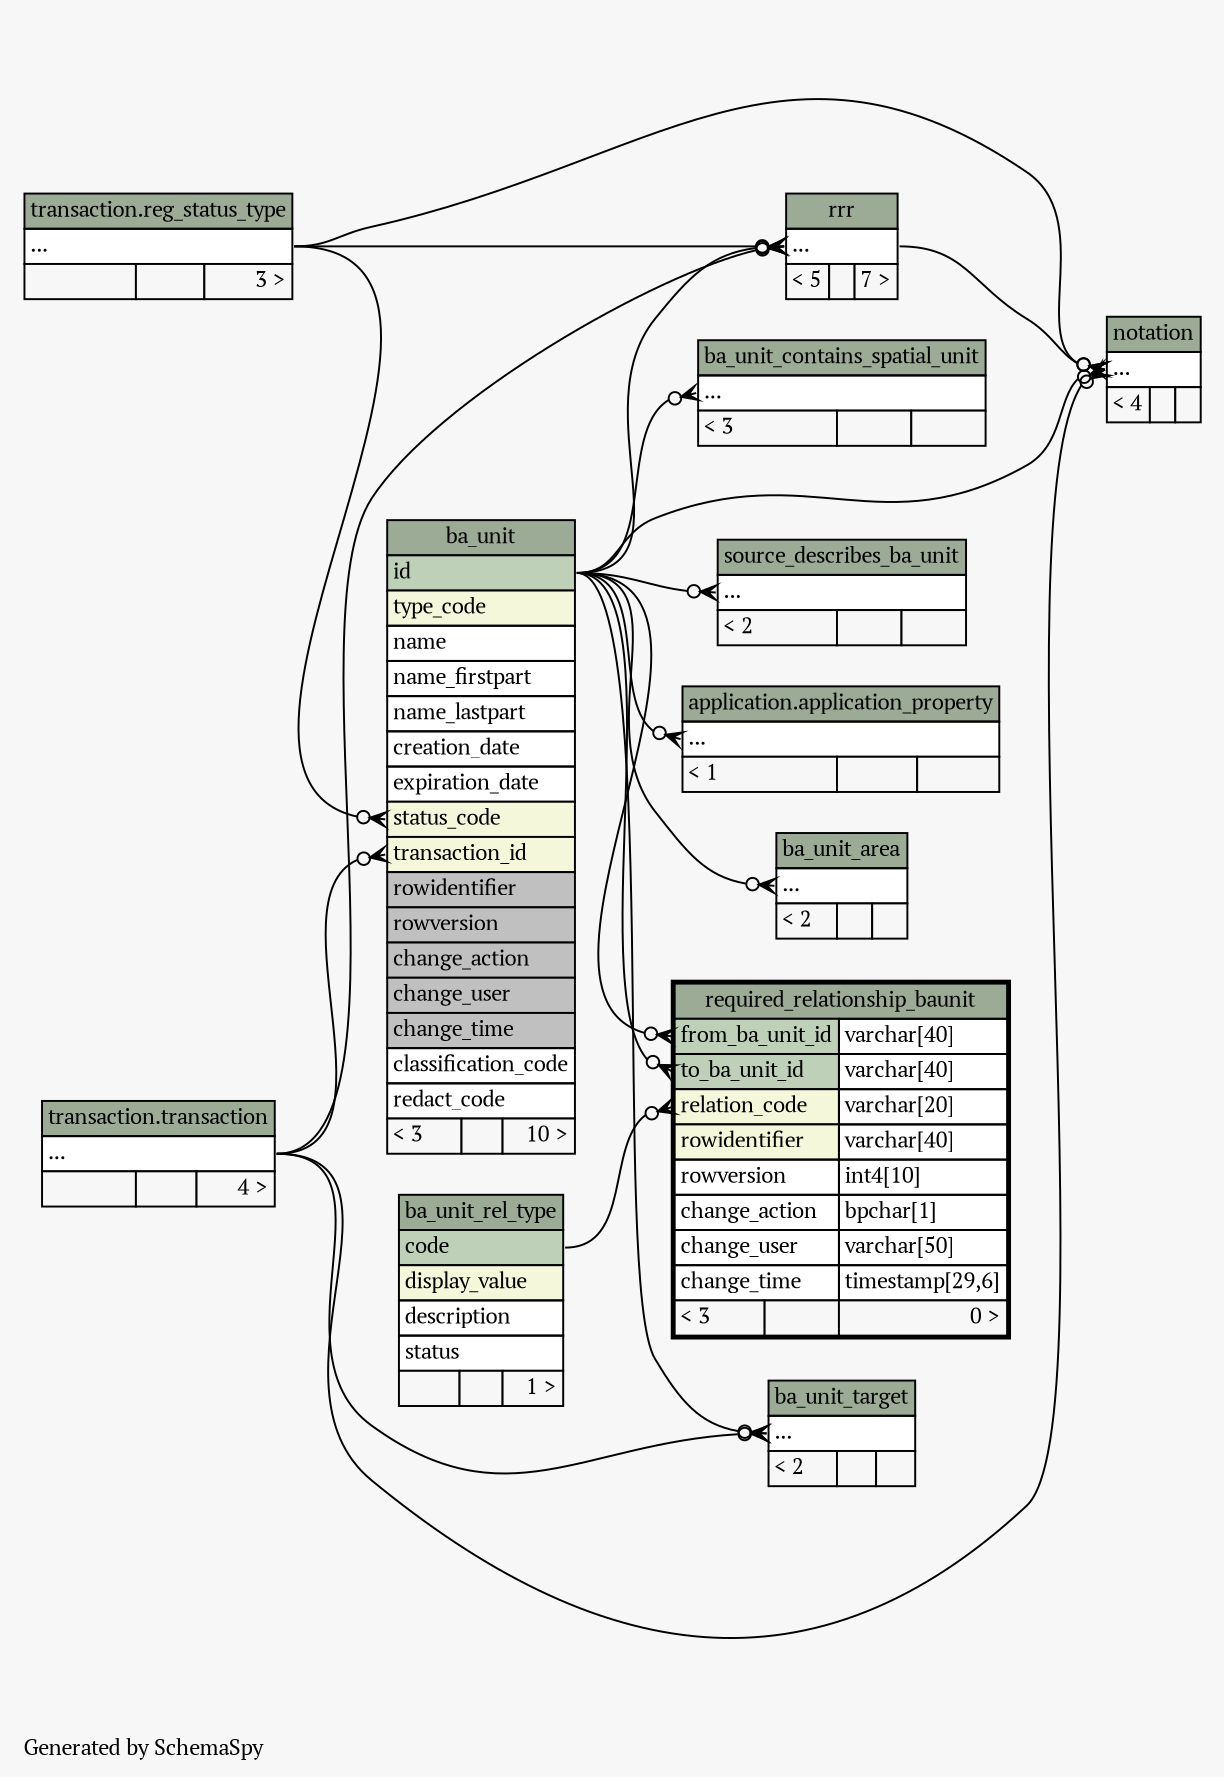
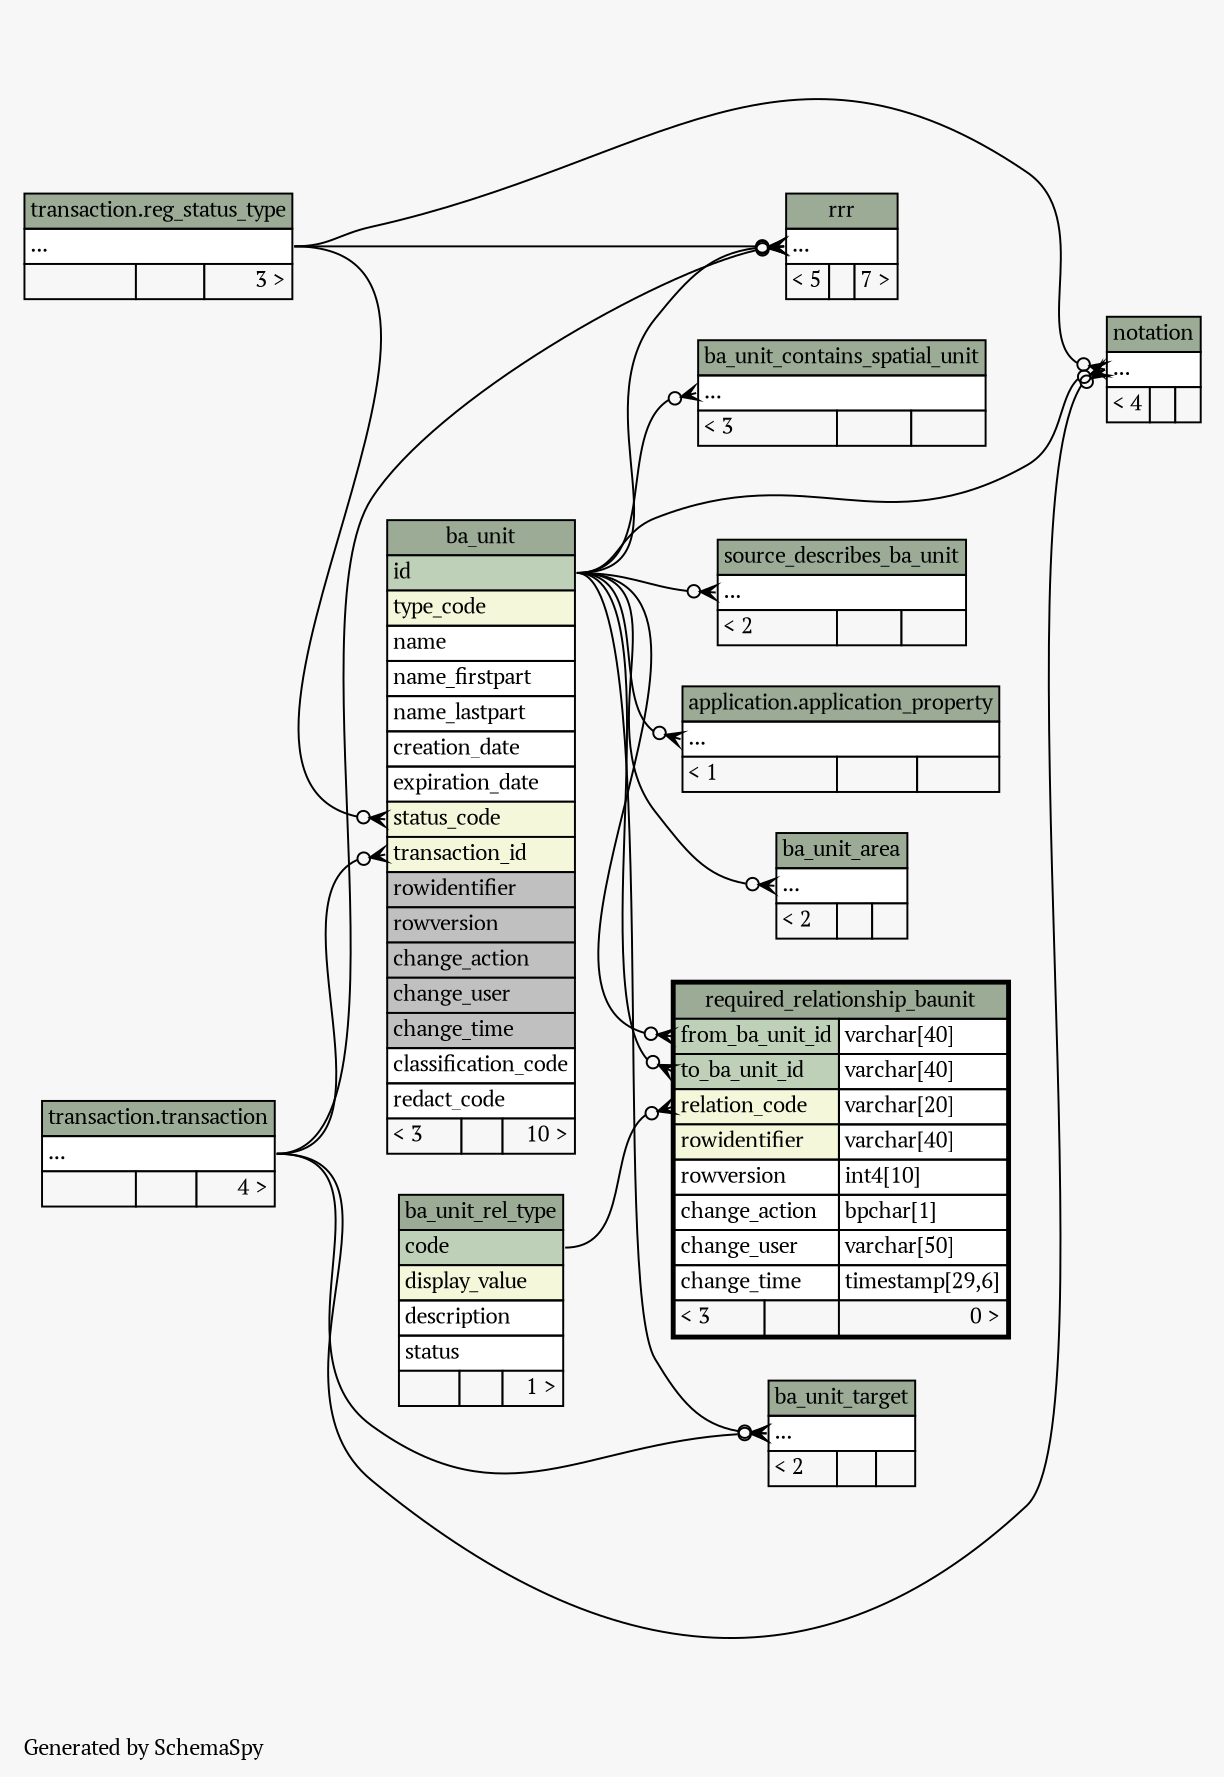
(994, 294) -> none
